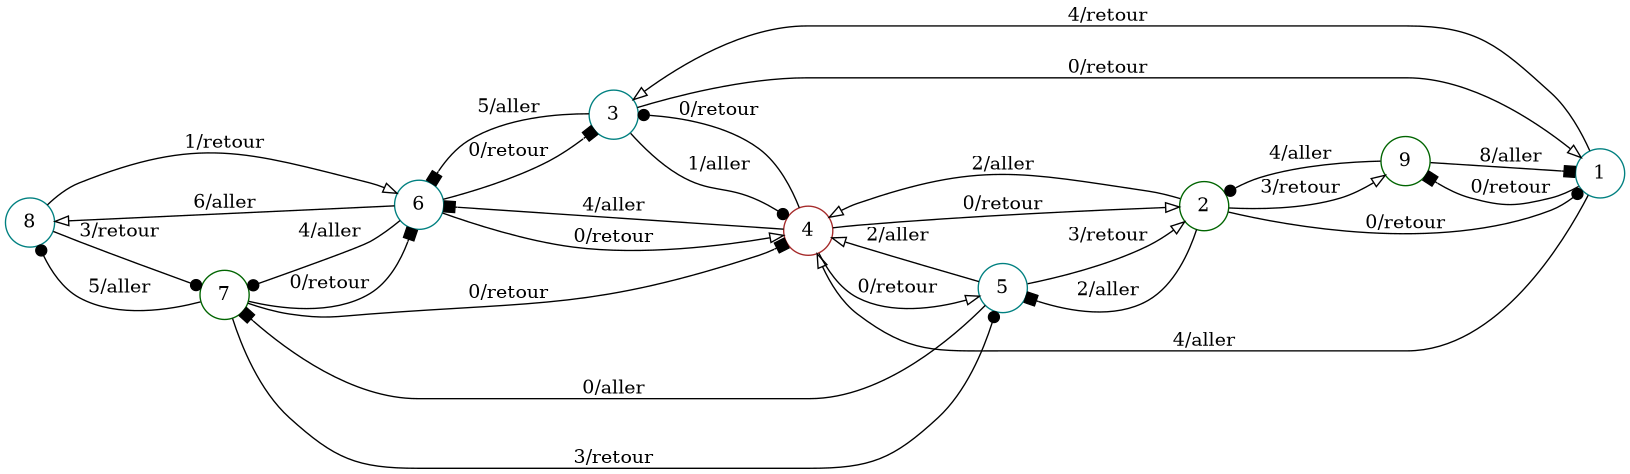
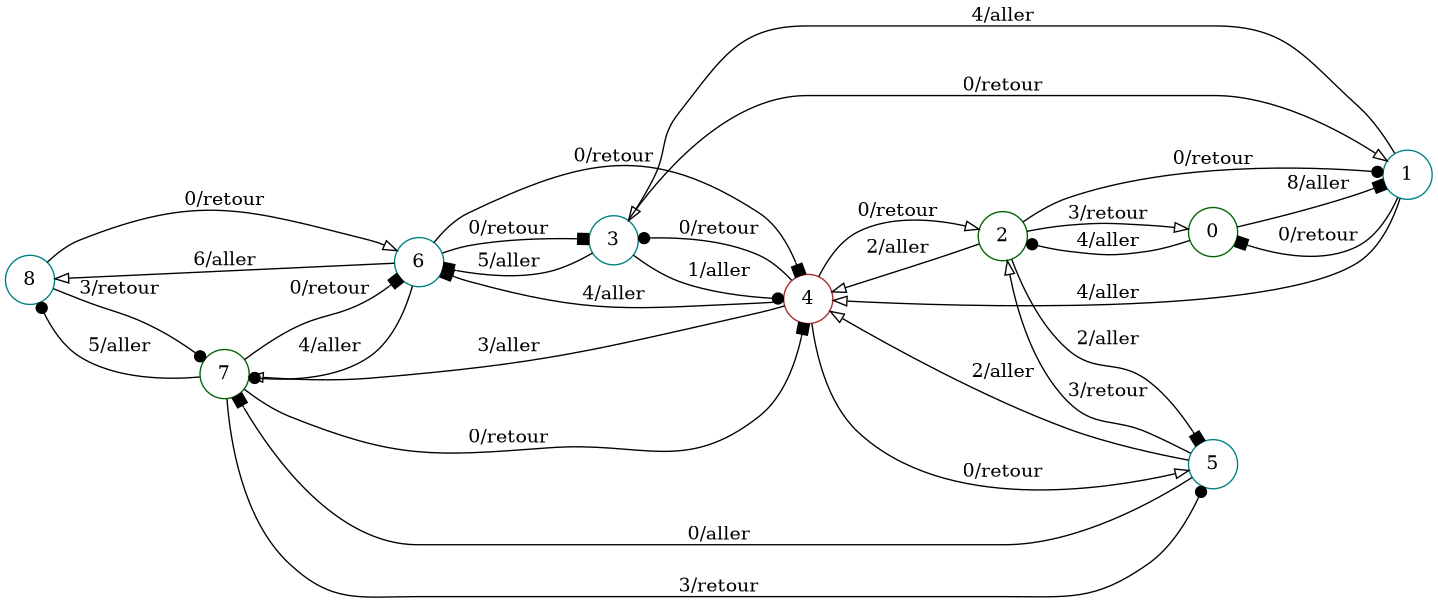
(1108, 16) -> (1003, 16)
(225, 143) -> (225, 200)
(1406, 161) -> (1213, 232)
(604, 250) -> (623, 166)
none -> (526, 361)
